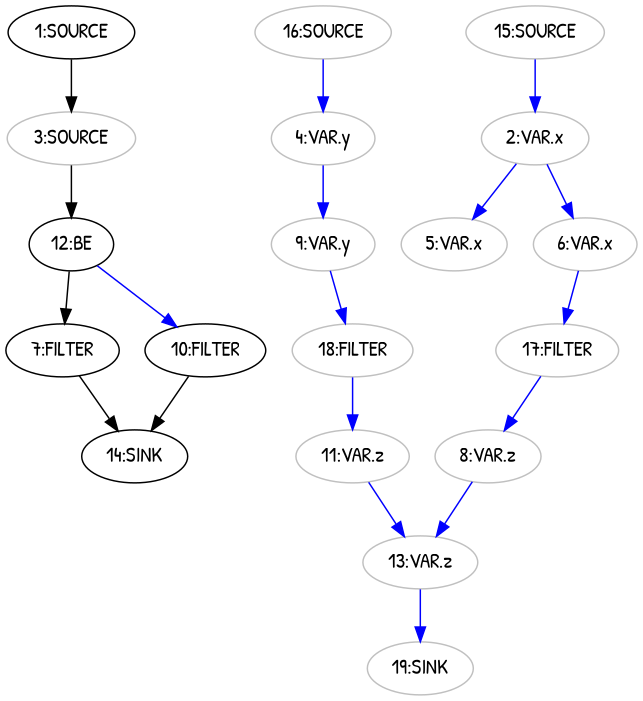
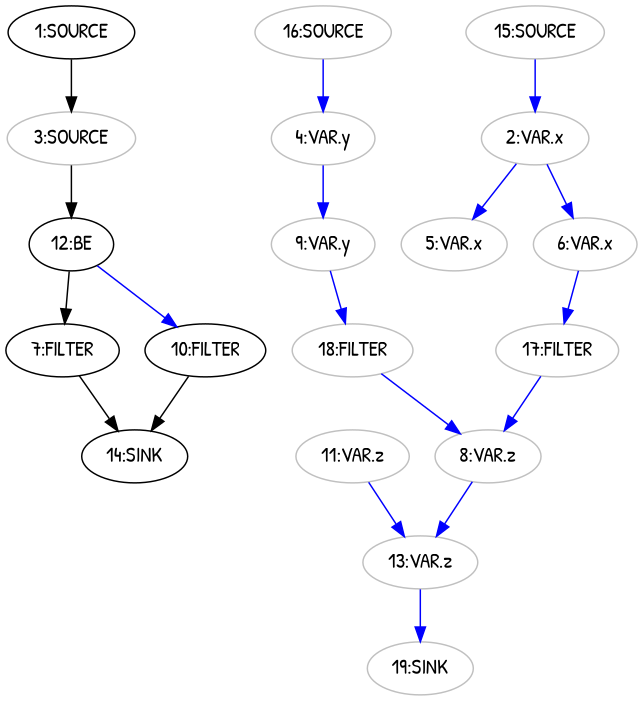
(353, 396) -> (415, 399)
